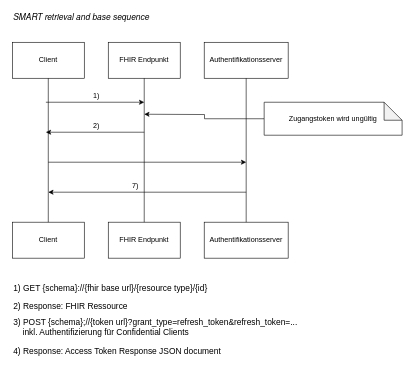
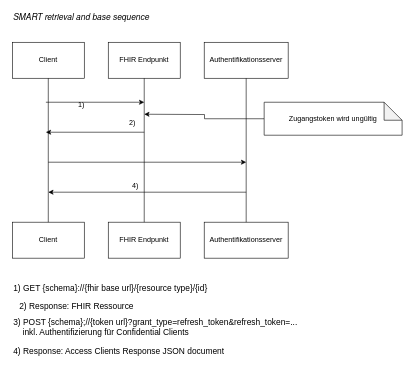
(96, 96) -> (81, 105)
(96, 126) -> (132, 123)
(136, 186) -> (136, 186)
(183, 306) -> (189, 306)
(119, 351) -> (121, 351)
